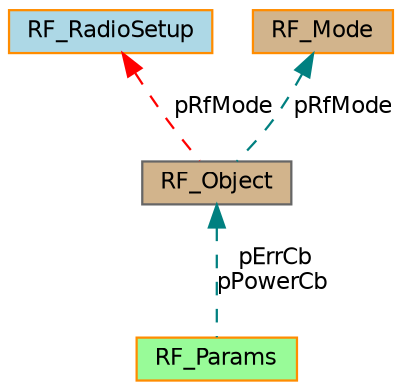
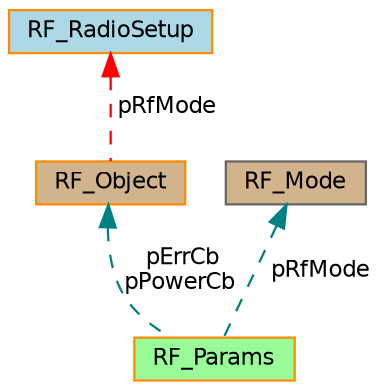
(323, 32) -> (296, 183)
(273, 120) -> (250, 281)
(217, 183) -> (111, 183)
